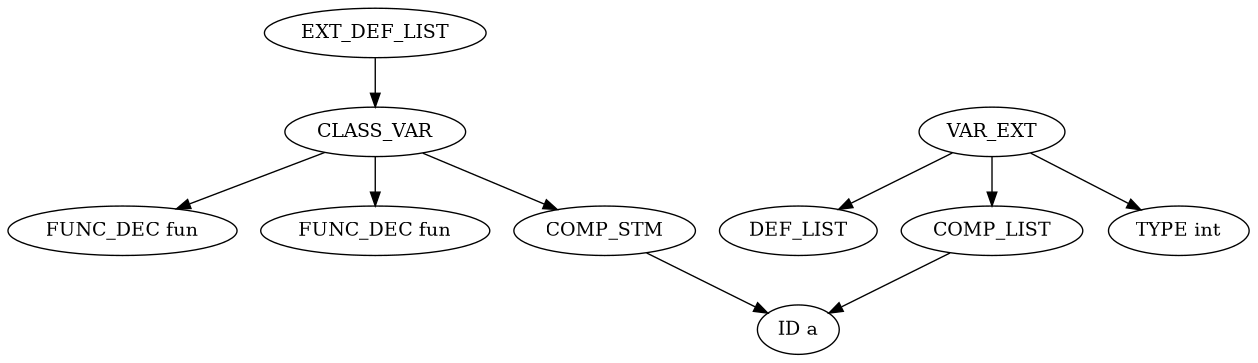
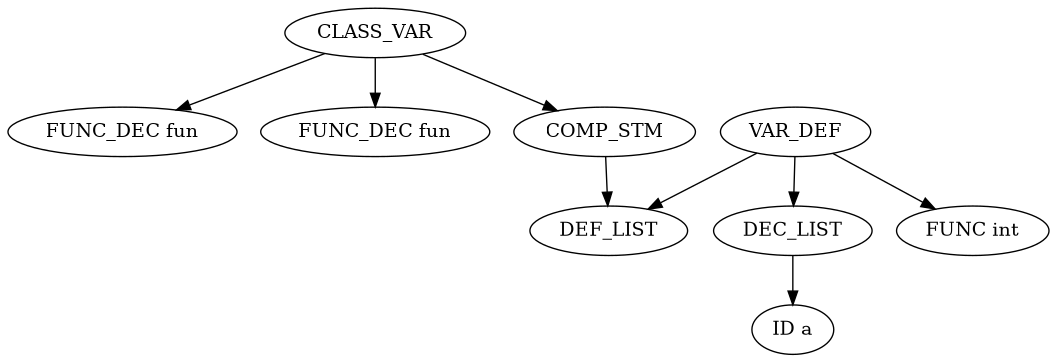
(375, 33) -> none
(992, 132) -> (796, 132)
(992, 231) -> (793, 231)
(1179, 231) -> (973, 231)
(701, 280) -> (606, 175)
